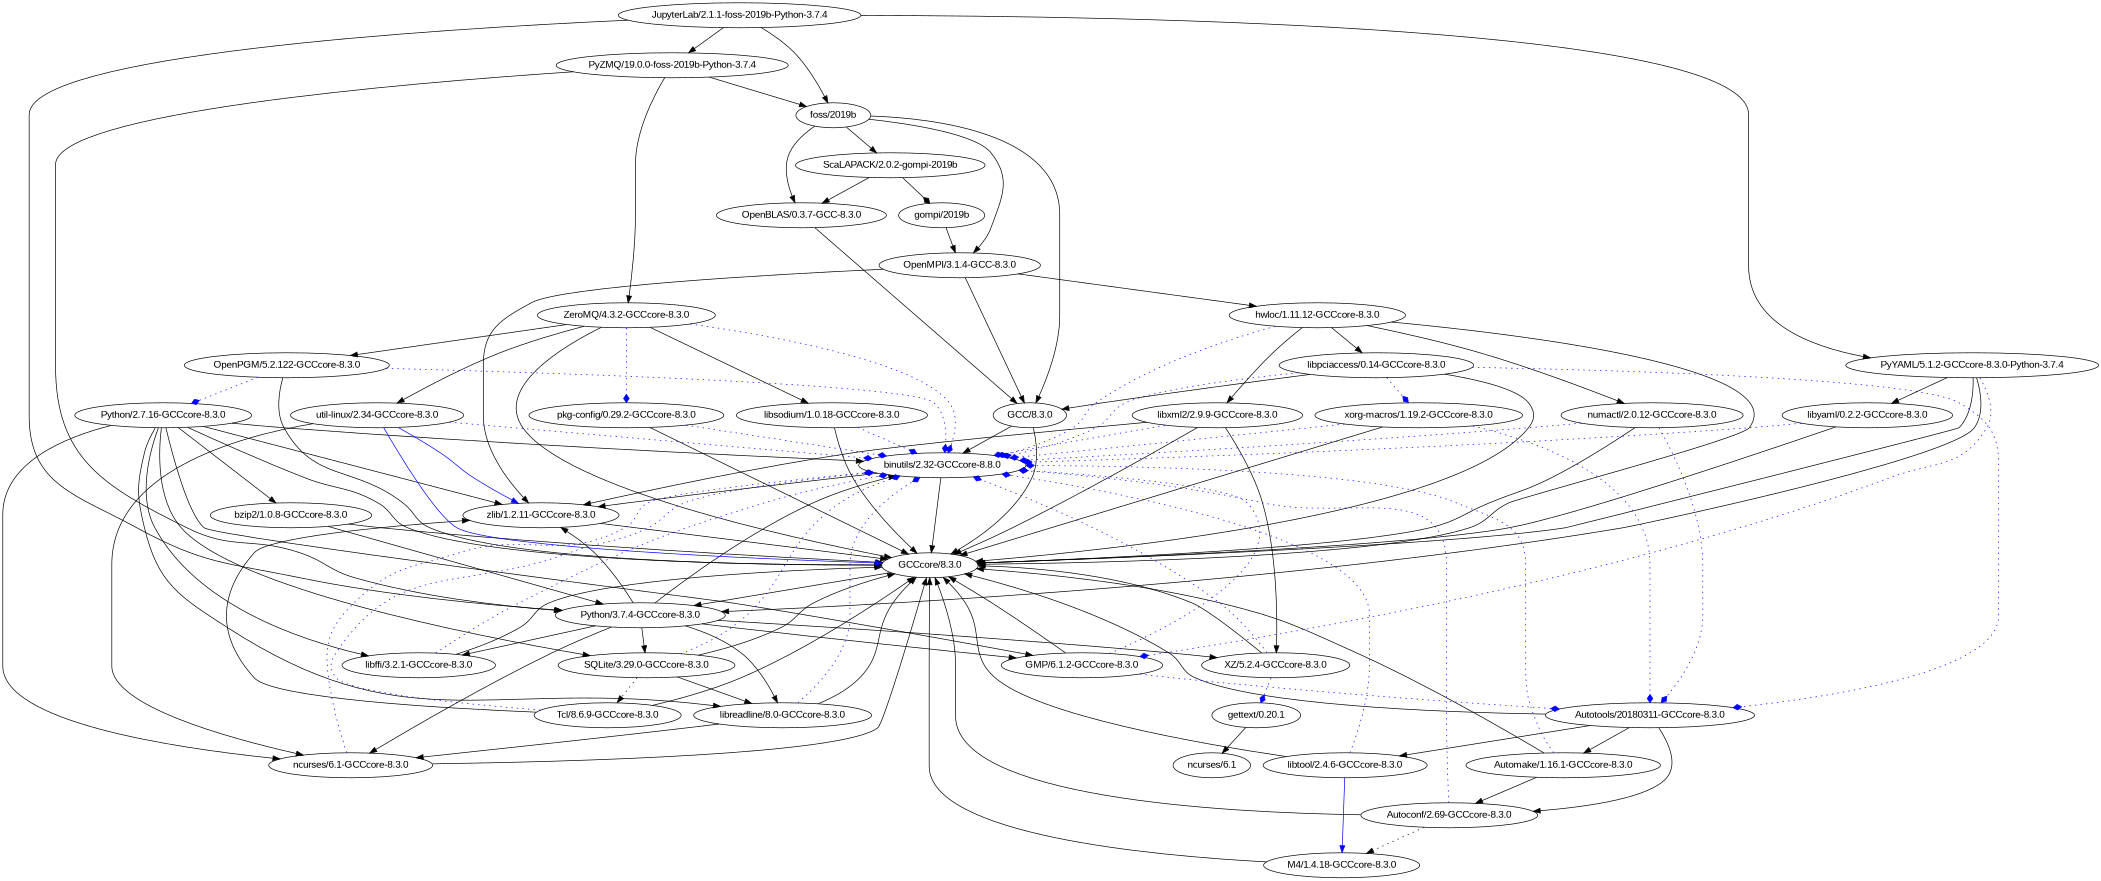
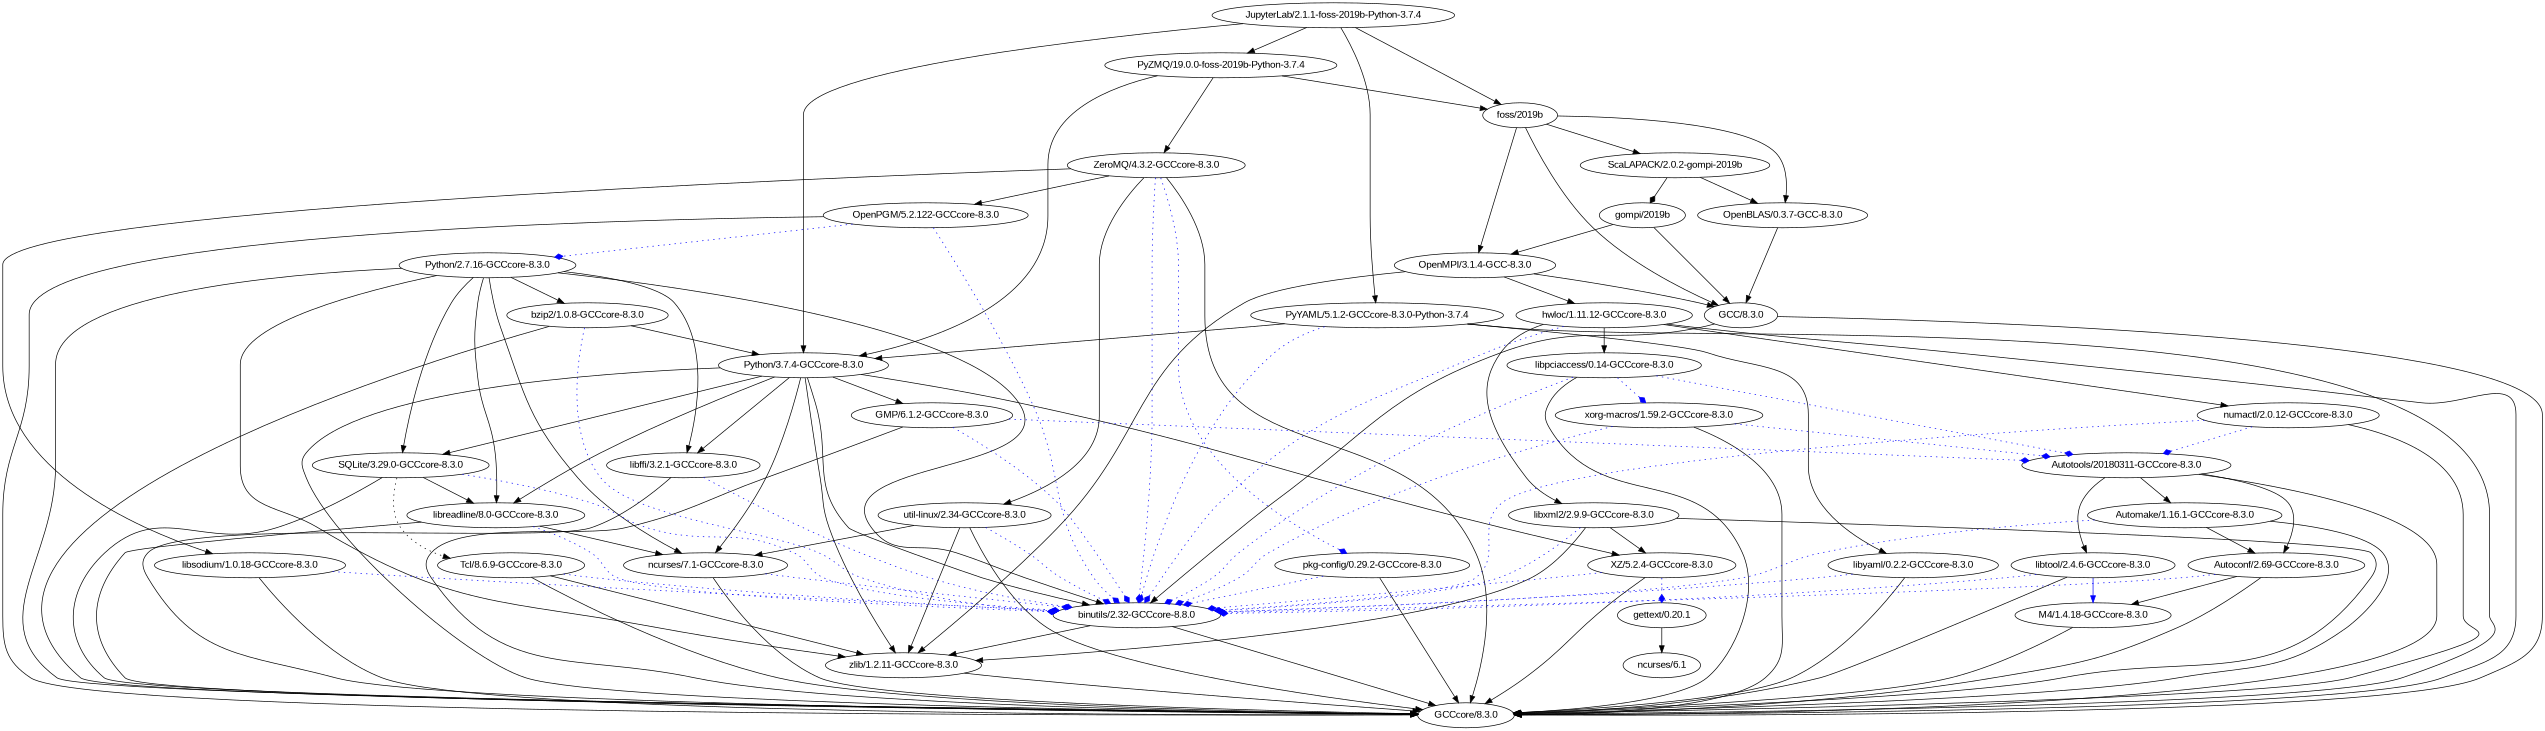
(1226, 386) -> (1689, 263)
(1419, 415) -> (1659, 415)
(455, 464) -> (935, 587)
(468, 531) -> (1166, 668)
none -> (747, 533)
(1604, 565) -> (1210, 432)
(539, 577) -> none
(796, 588) -> (589, 688)
(351, 765) -> (706, 565)
(1399, 839) -> (2188, 590)
